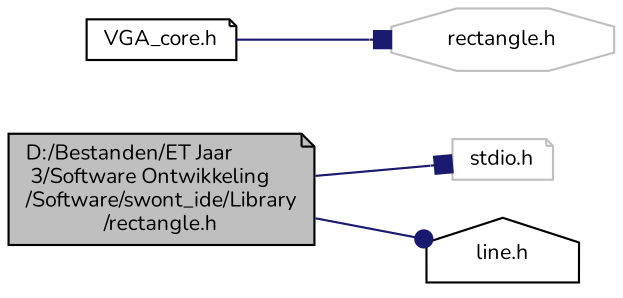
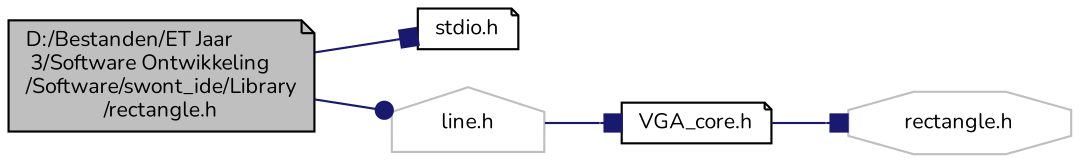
none -> (572, 123)
(503, 159) -> (468, 29)
(503, 254) -> (468, 123)
